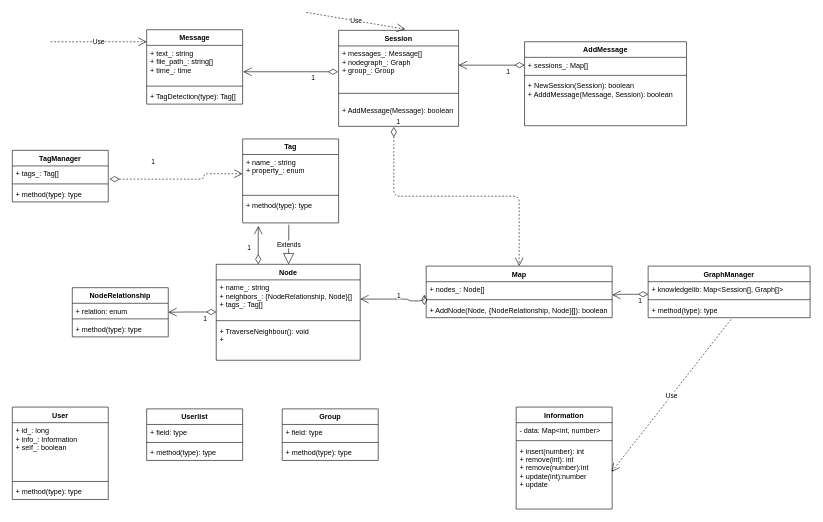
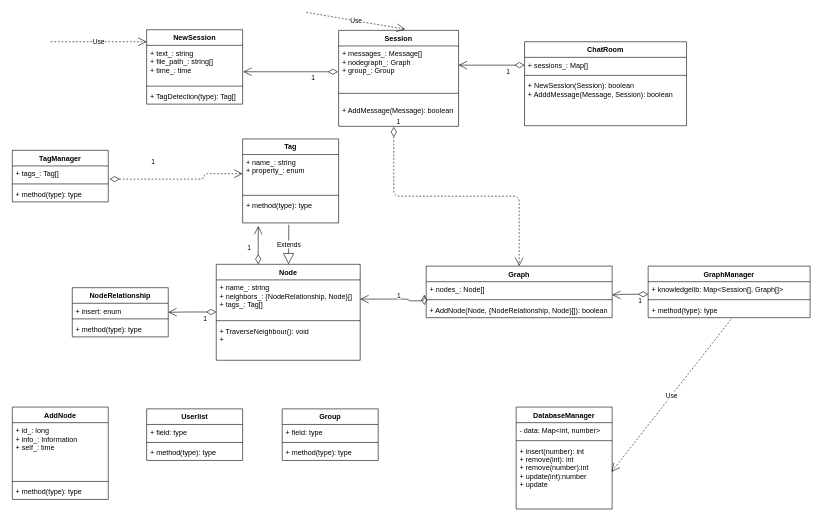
(194, 38) -> (194, 38)
(605, 50) -> (605, 50)
(519, 274) -> (519, 274)
(103, 311) -> (100, 311)
(60, 415) -> (60, 415)
(564, 415) -> (564, 415)
(33, 431) -> (33, 431)
